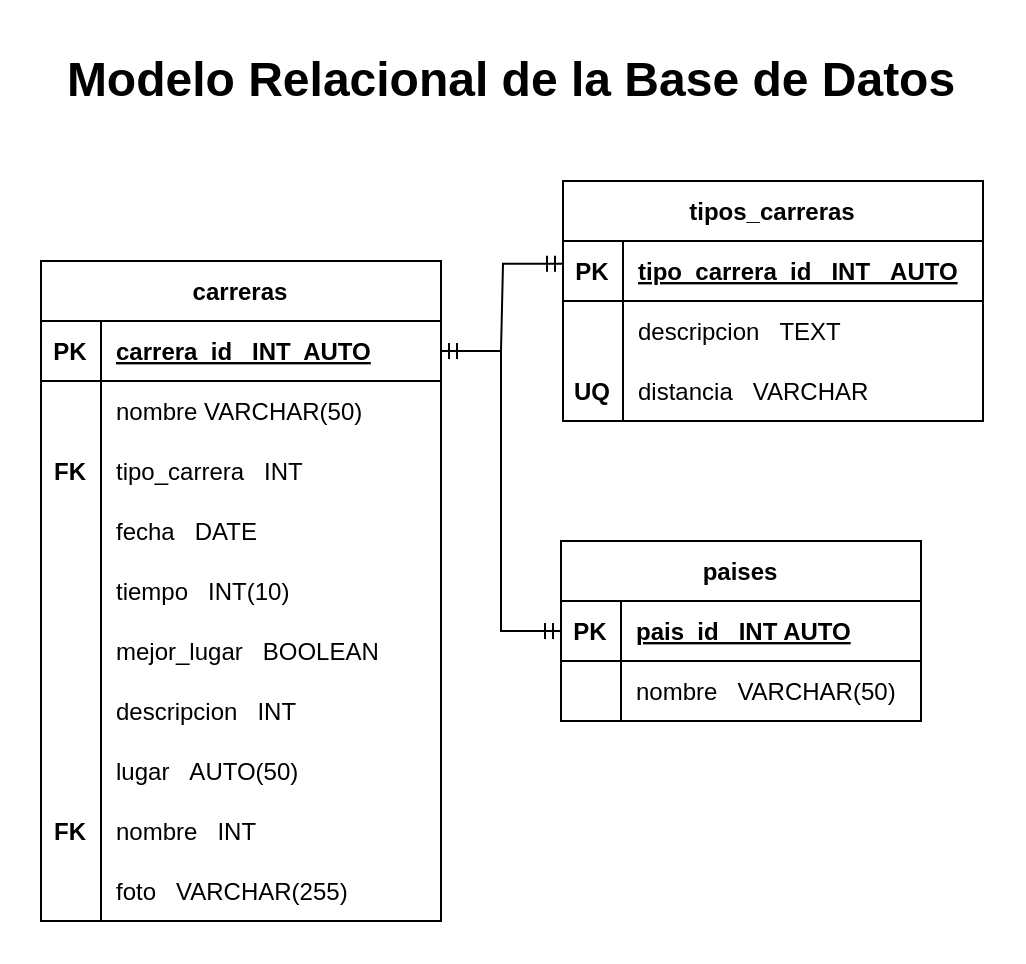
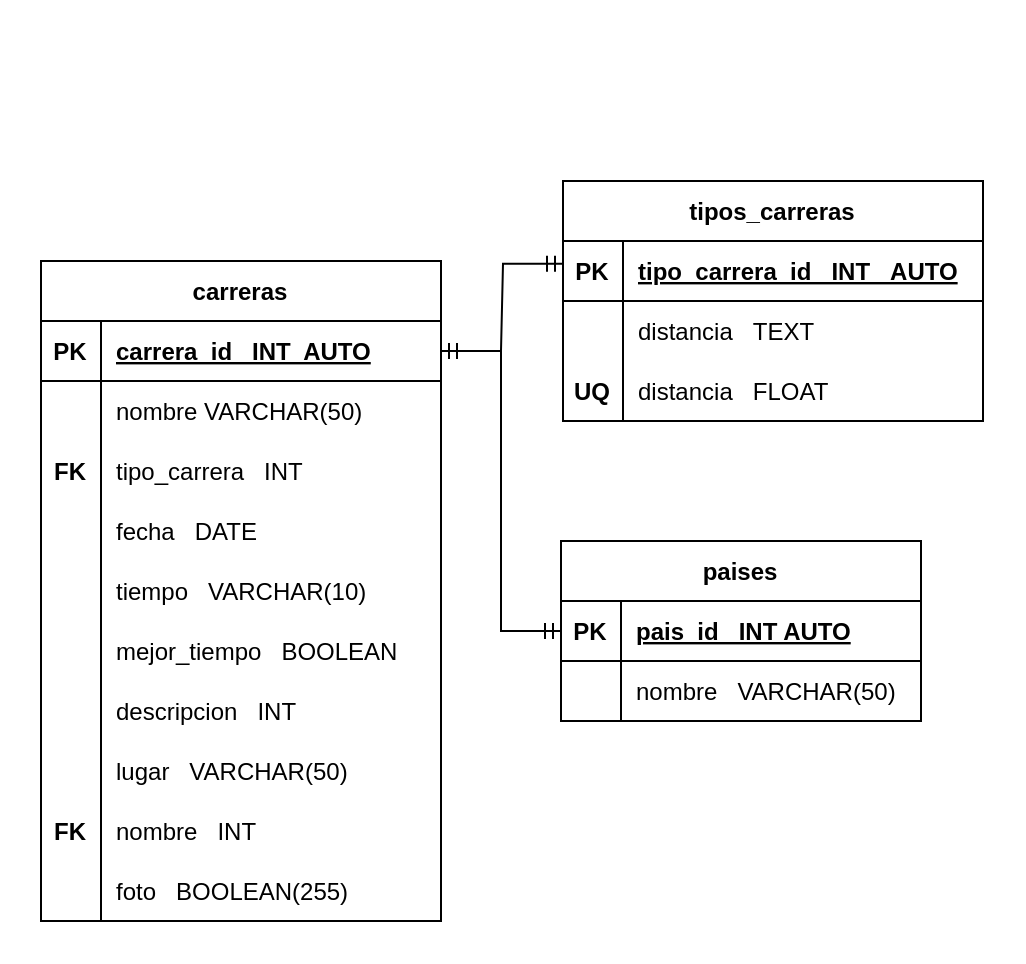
(511, 81) -> none
(750, 332) -> (736, 332)
(756, 392) -> (743, 392)
(217, 592) -> (244, 592)
(251, 652) -> (258, 652)
(217, 772) -> (237, 772)
(241, 892) -> (241, 892)
